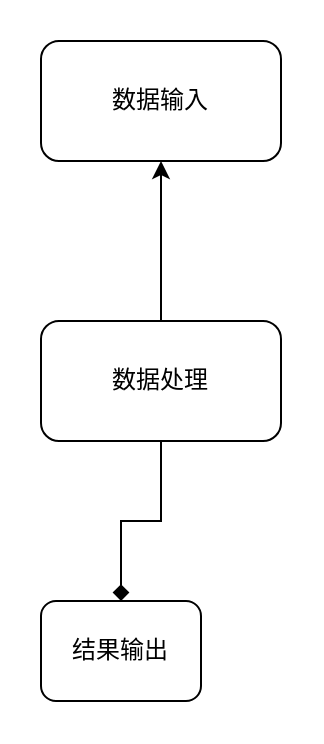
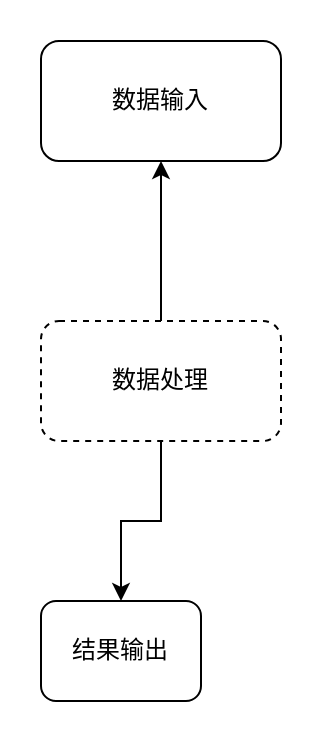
(161, 381) -> (161, 381)
(121, 585) -> (121, 586)
